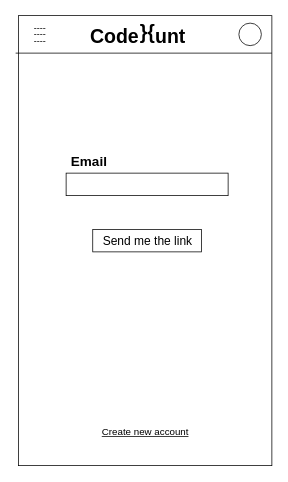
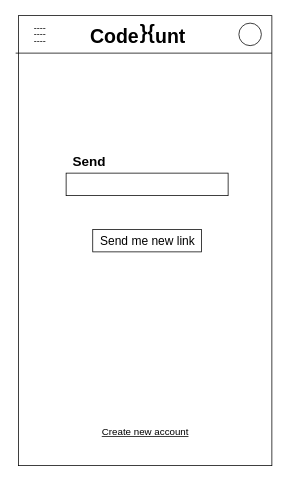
(89, 162) -> (89, 162)
(148, 240) -> (148, 240)
